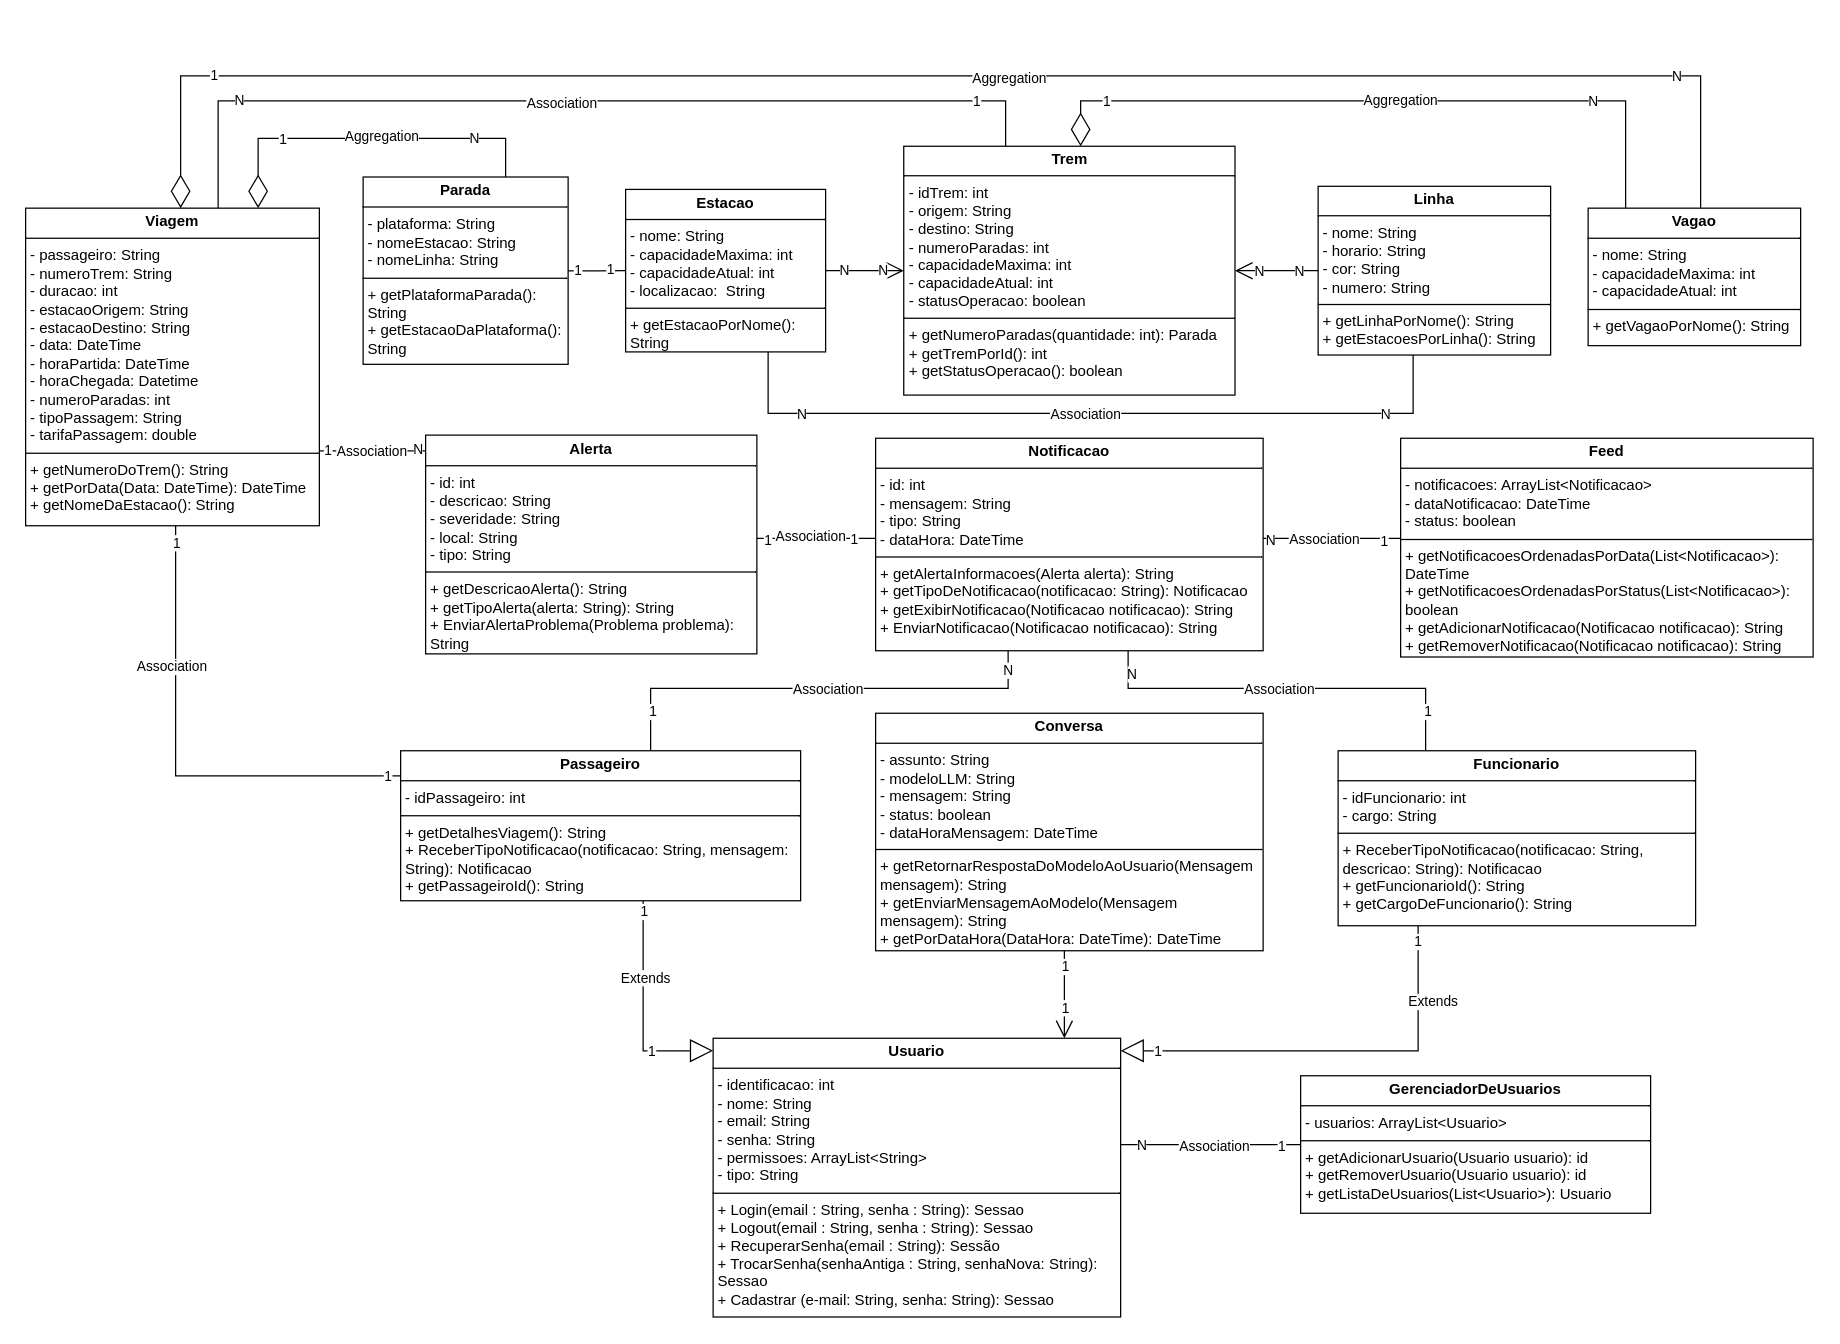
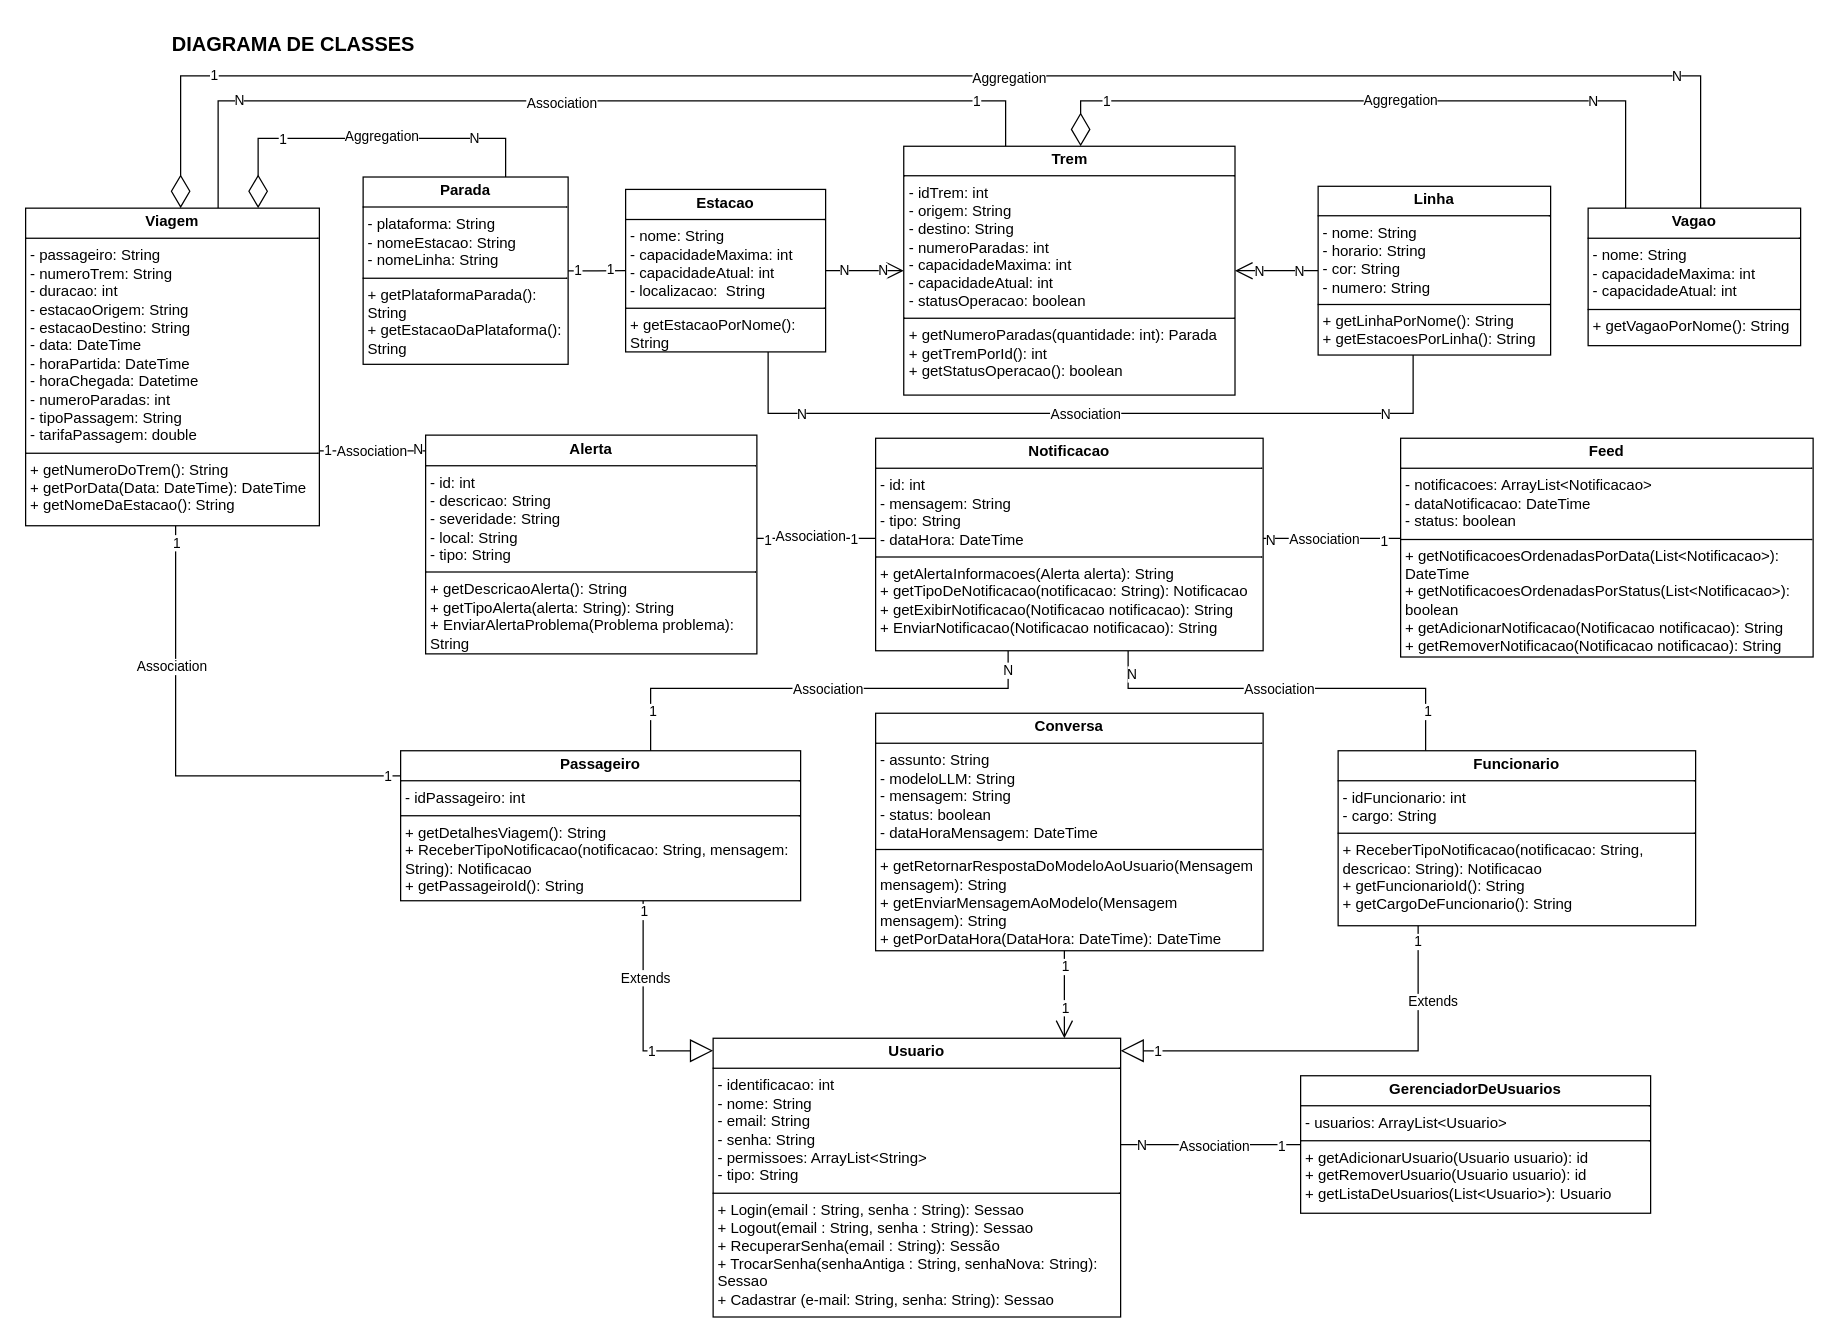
none -> (293, 44)
